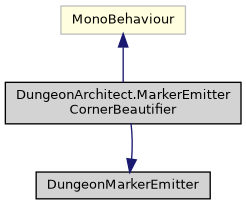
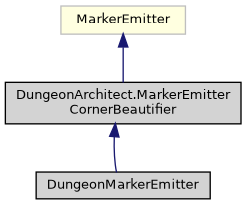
(123, 20) -> (123, 20)
(132, 141) -> (114, 155)
